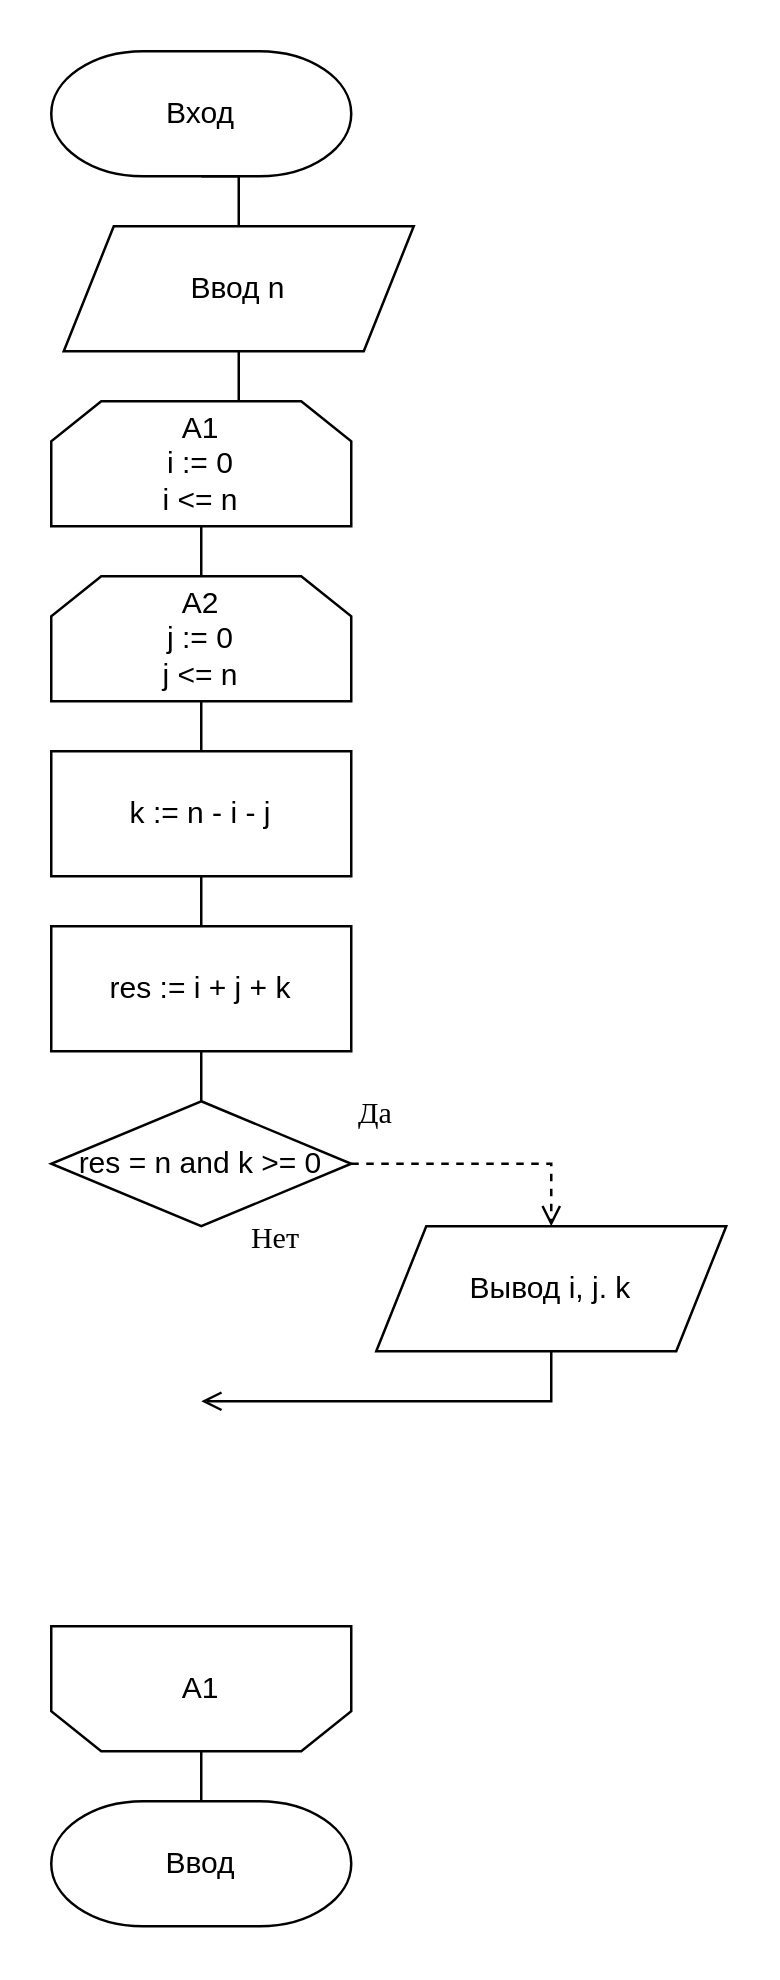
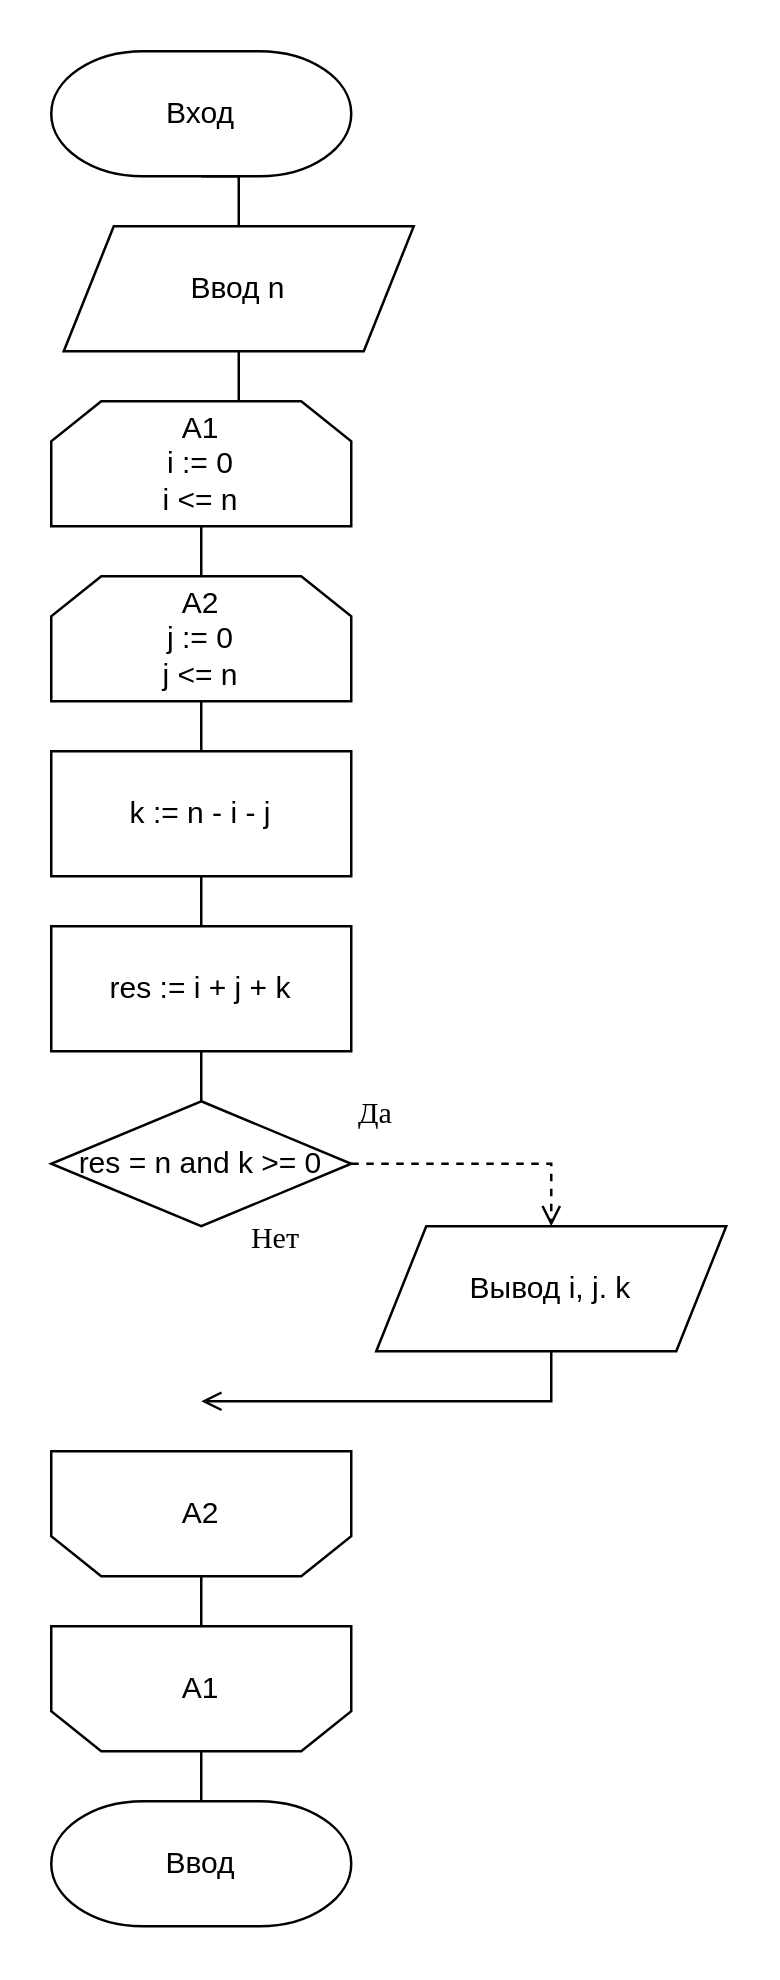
none -> (201, 1514)
none -> (201, 1601)
